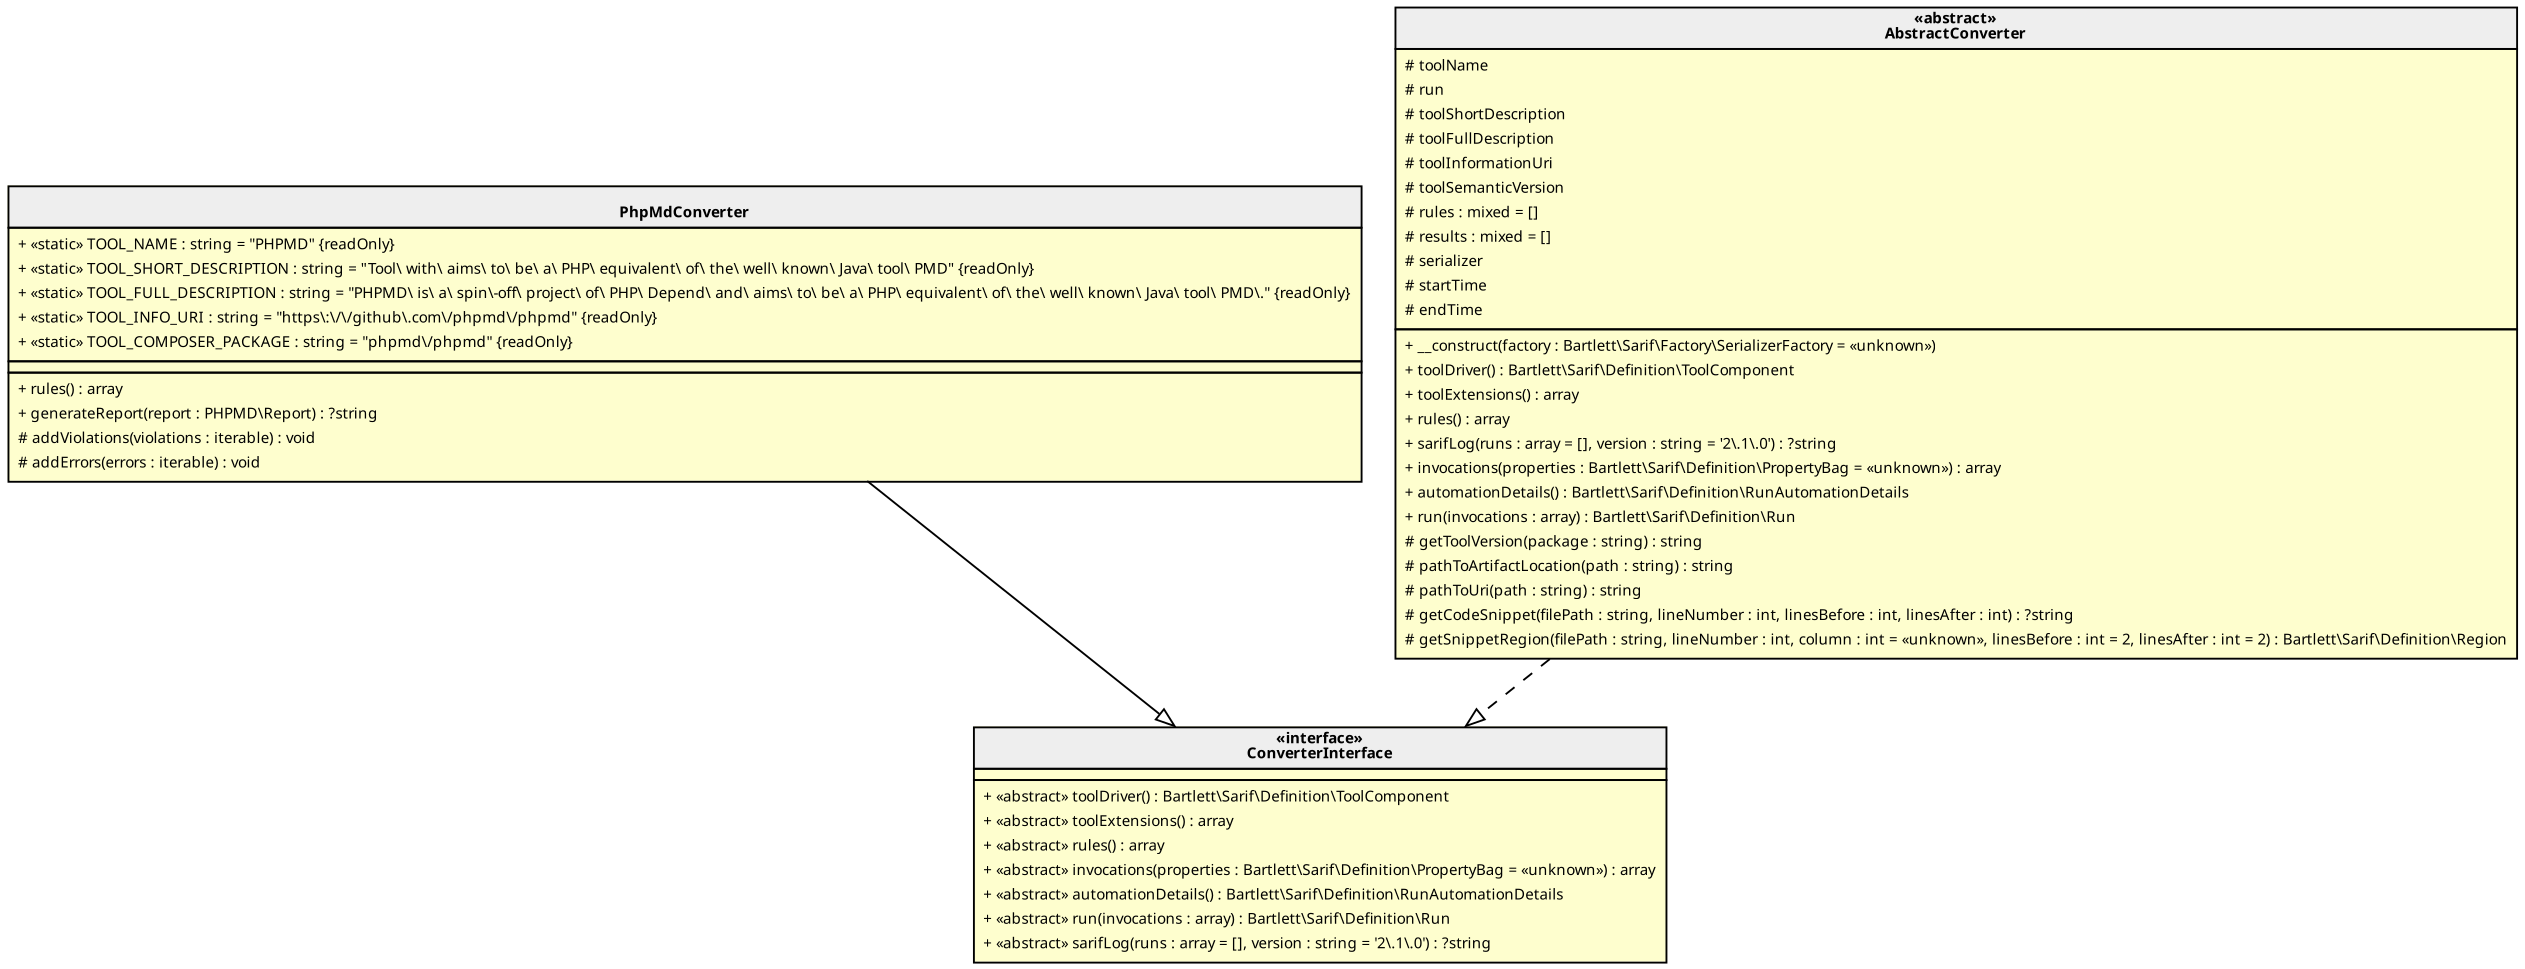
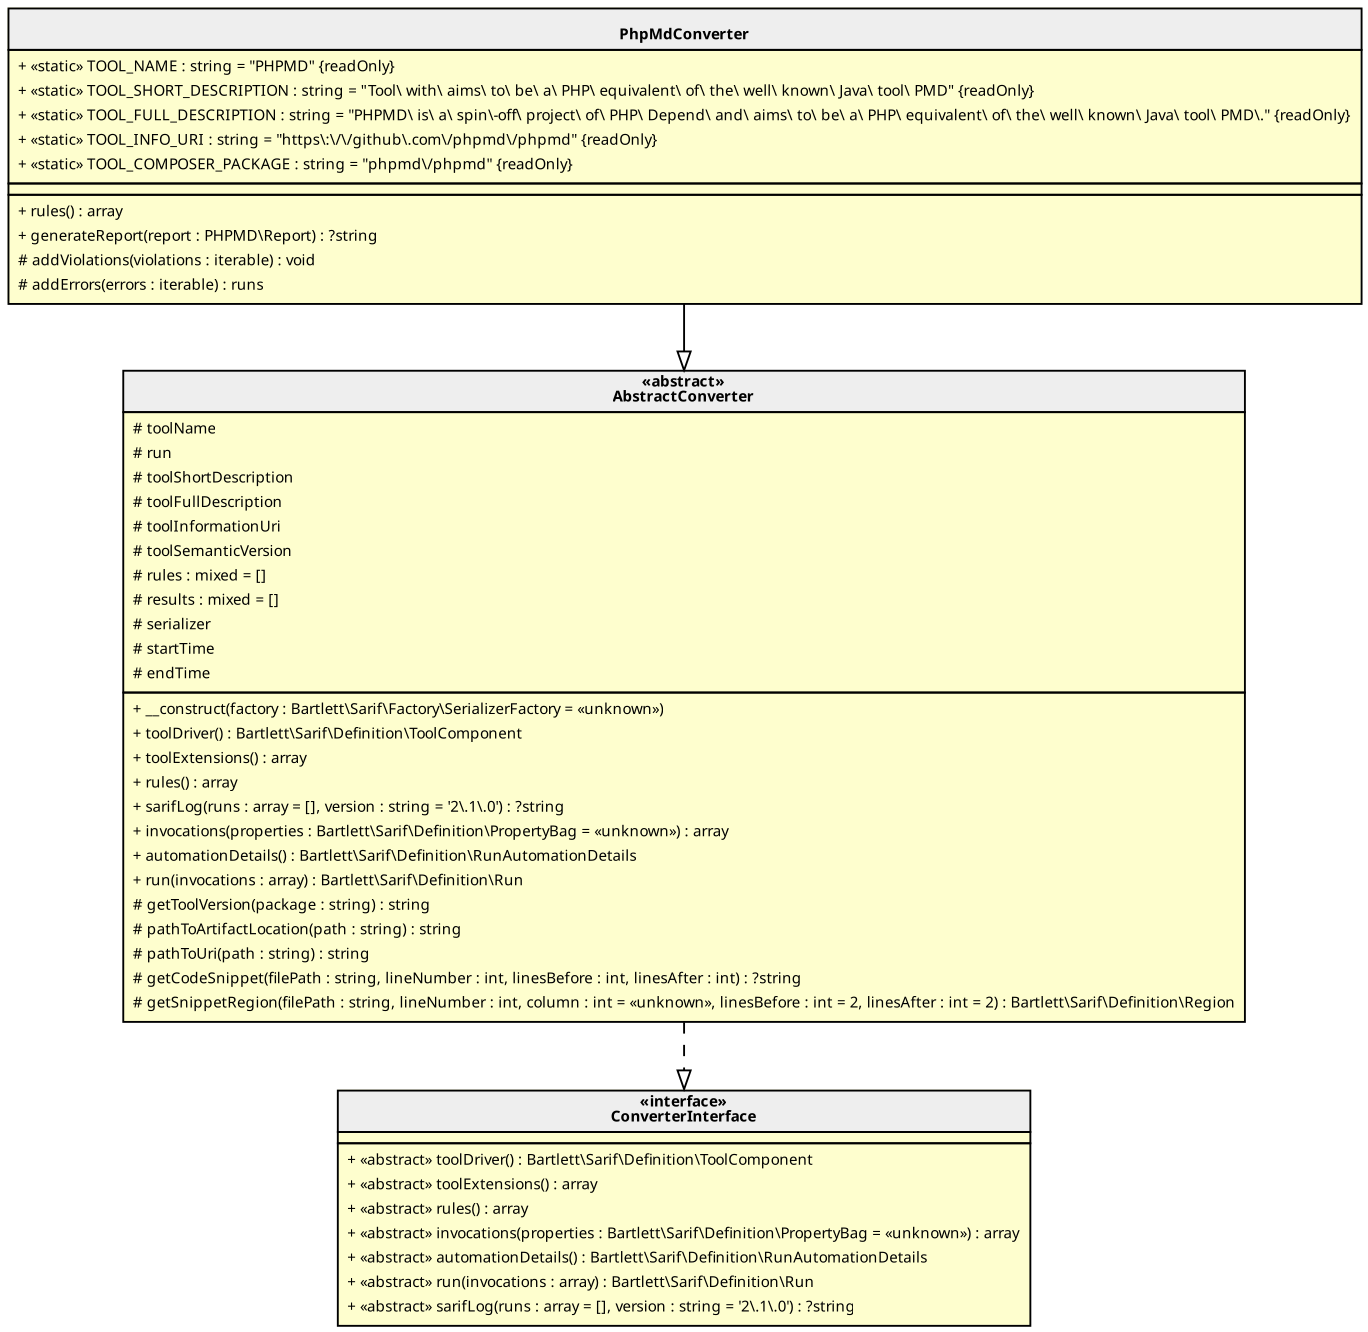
(140, 463) -> (141, 285)
(1013, 597) -> (684, 327)
